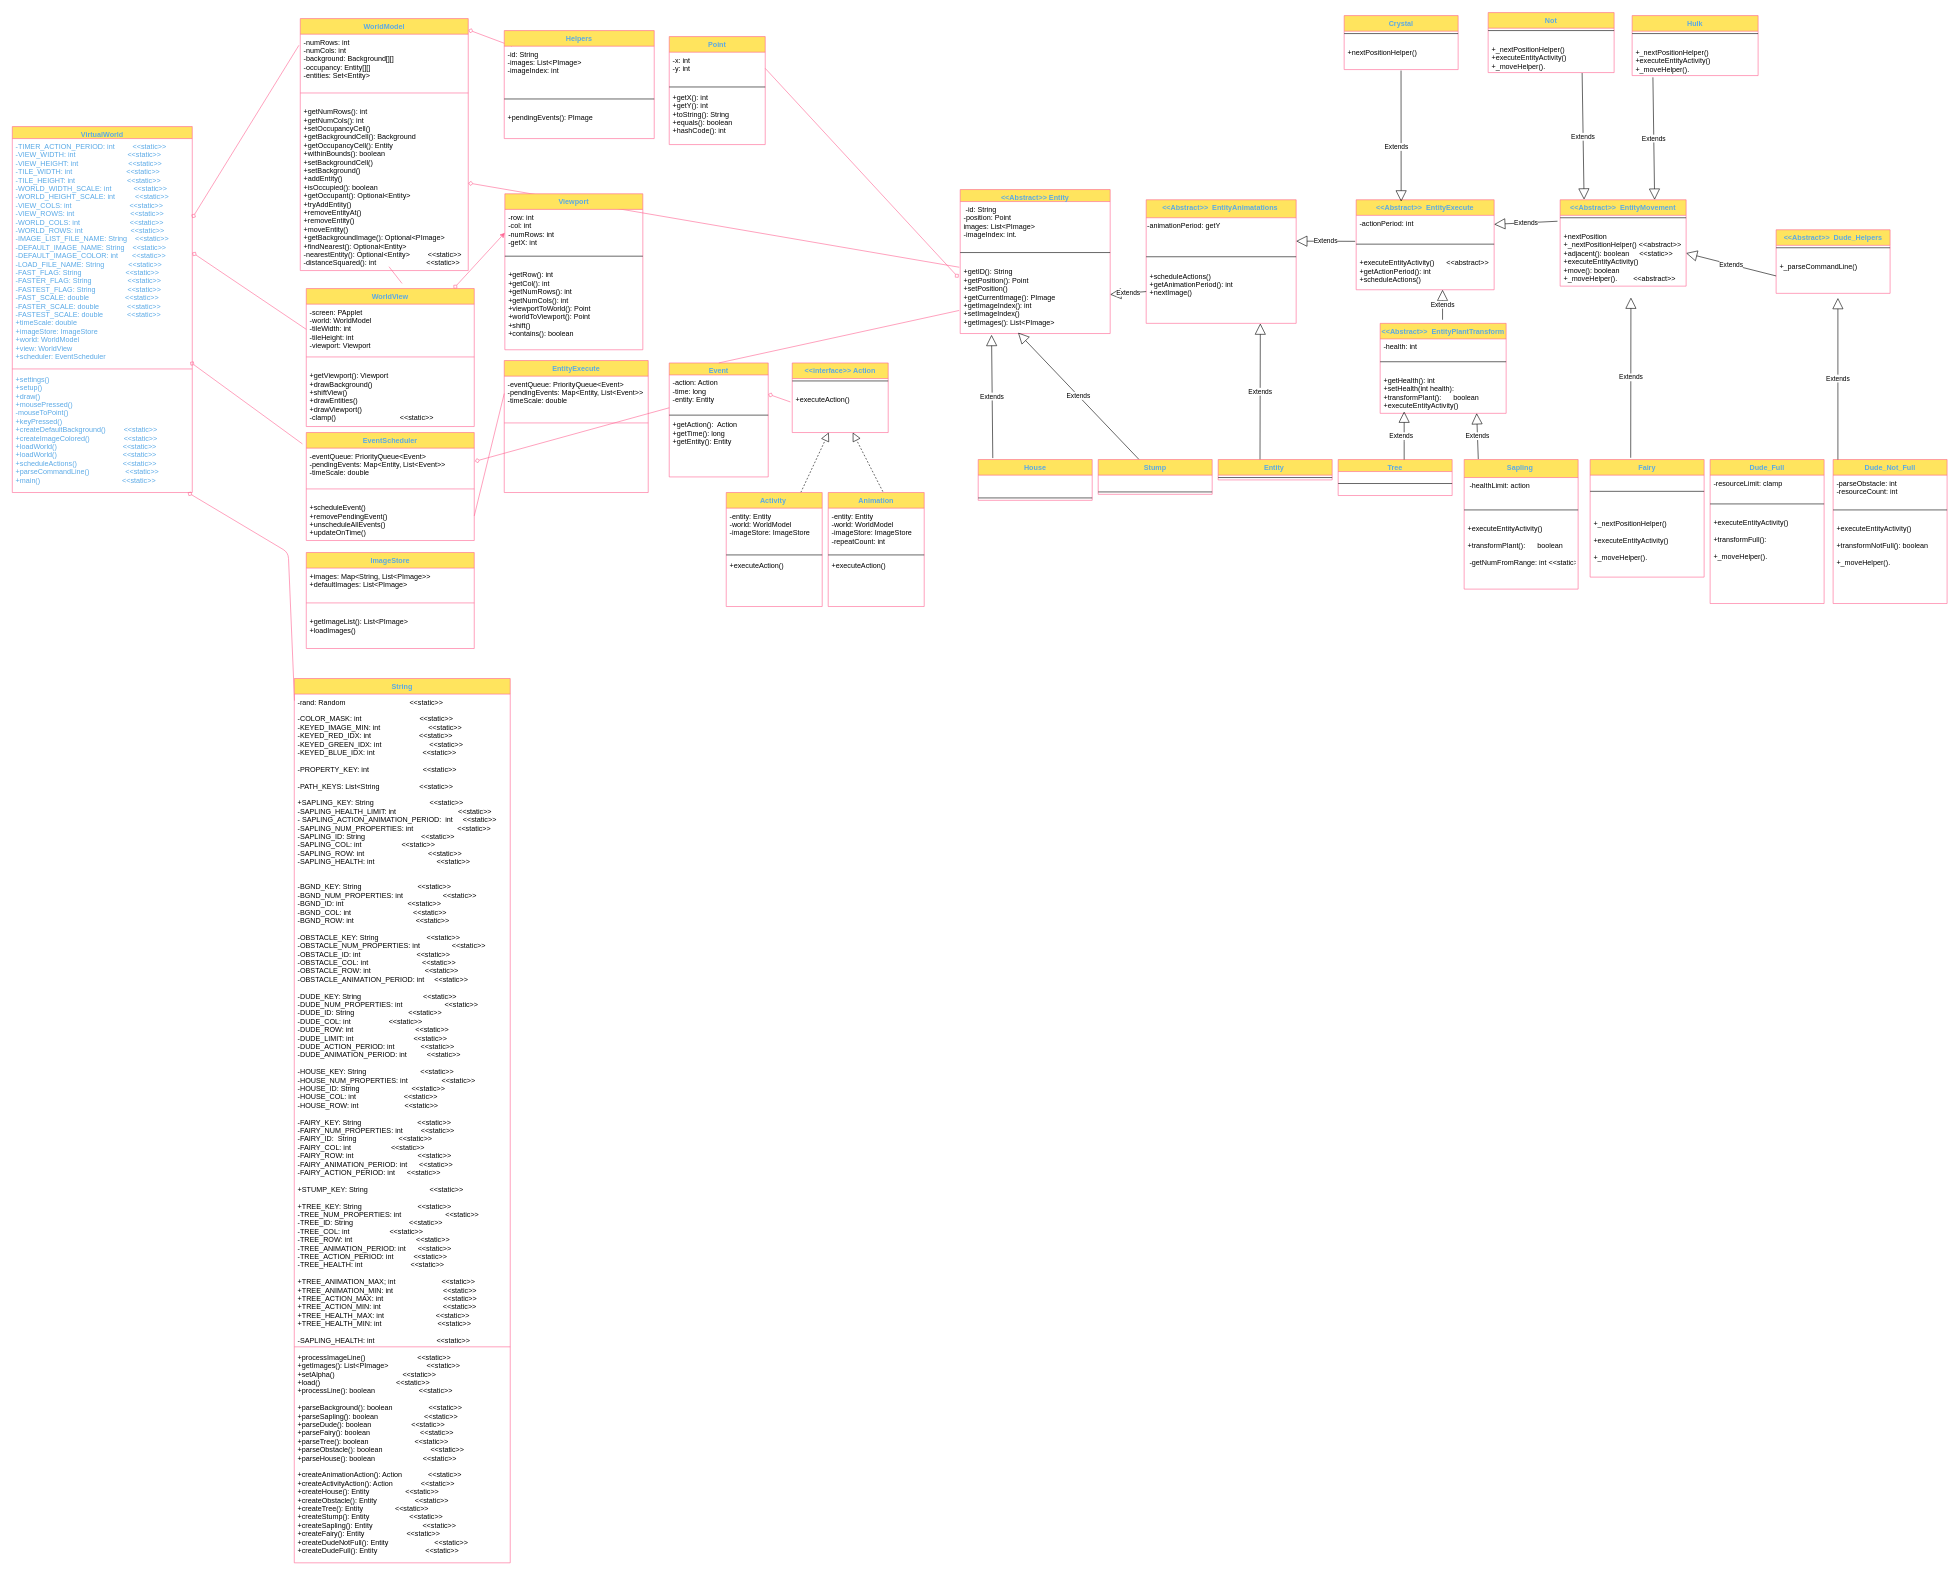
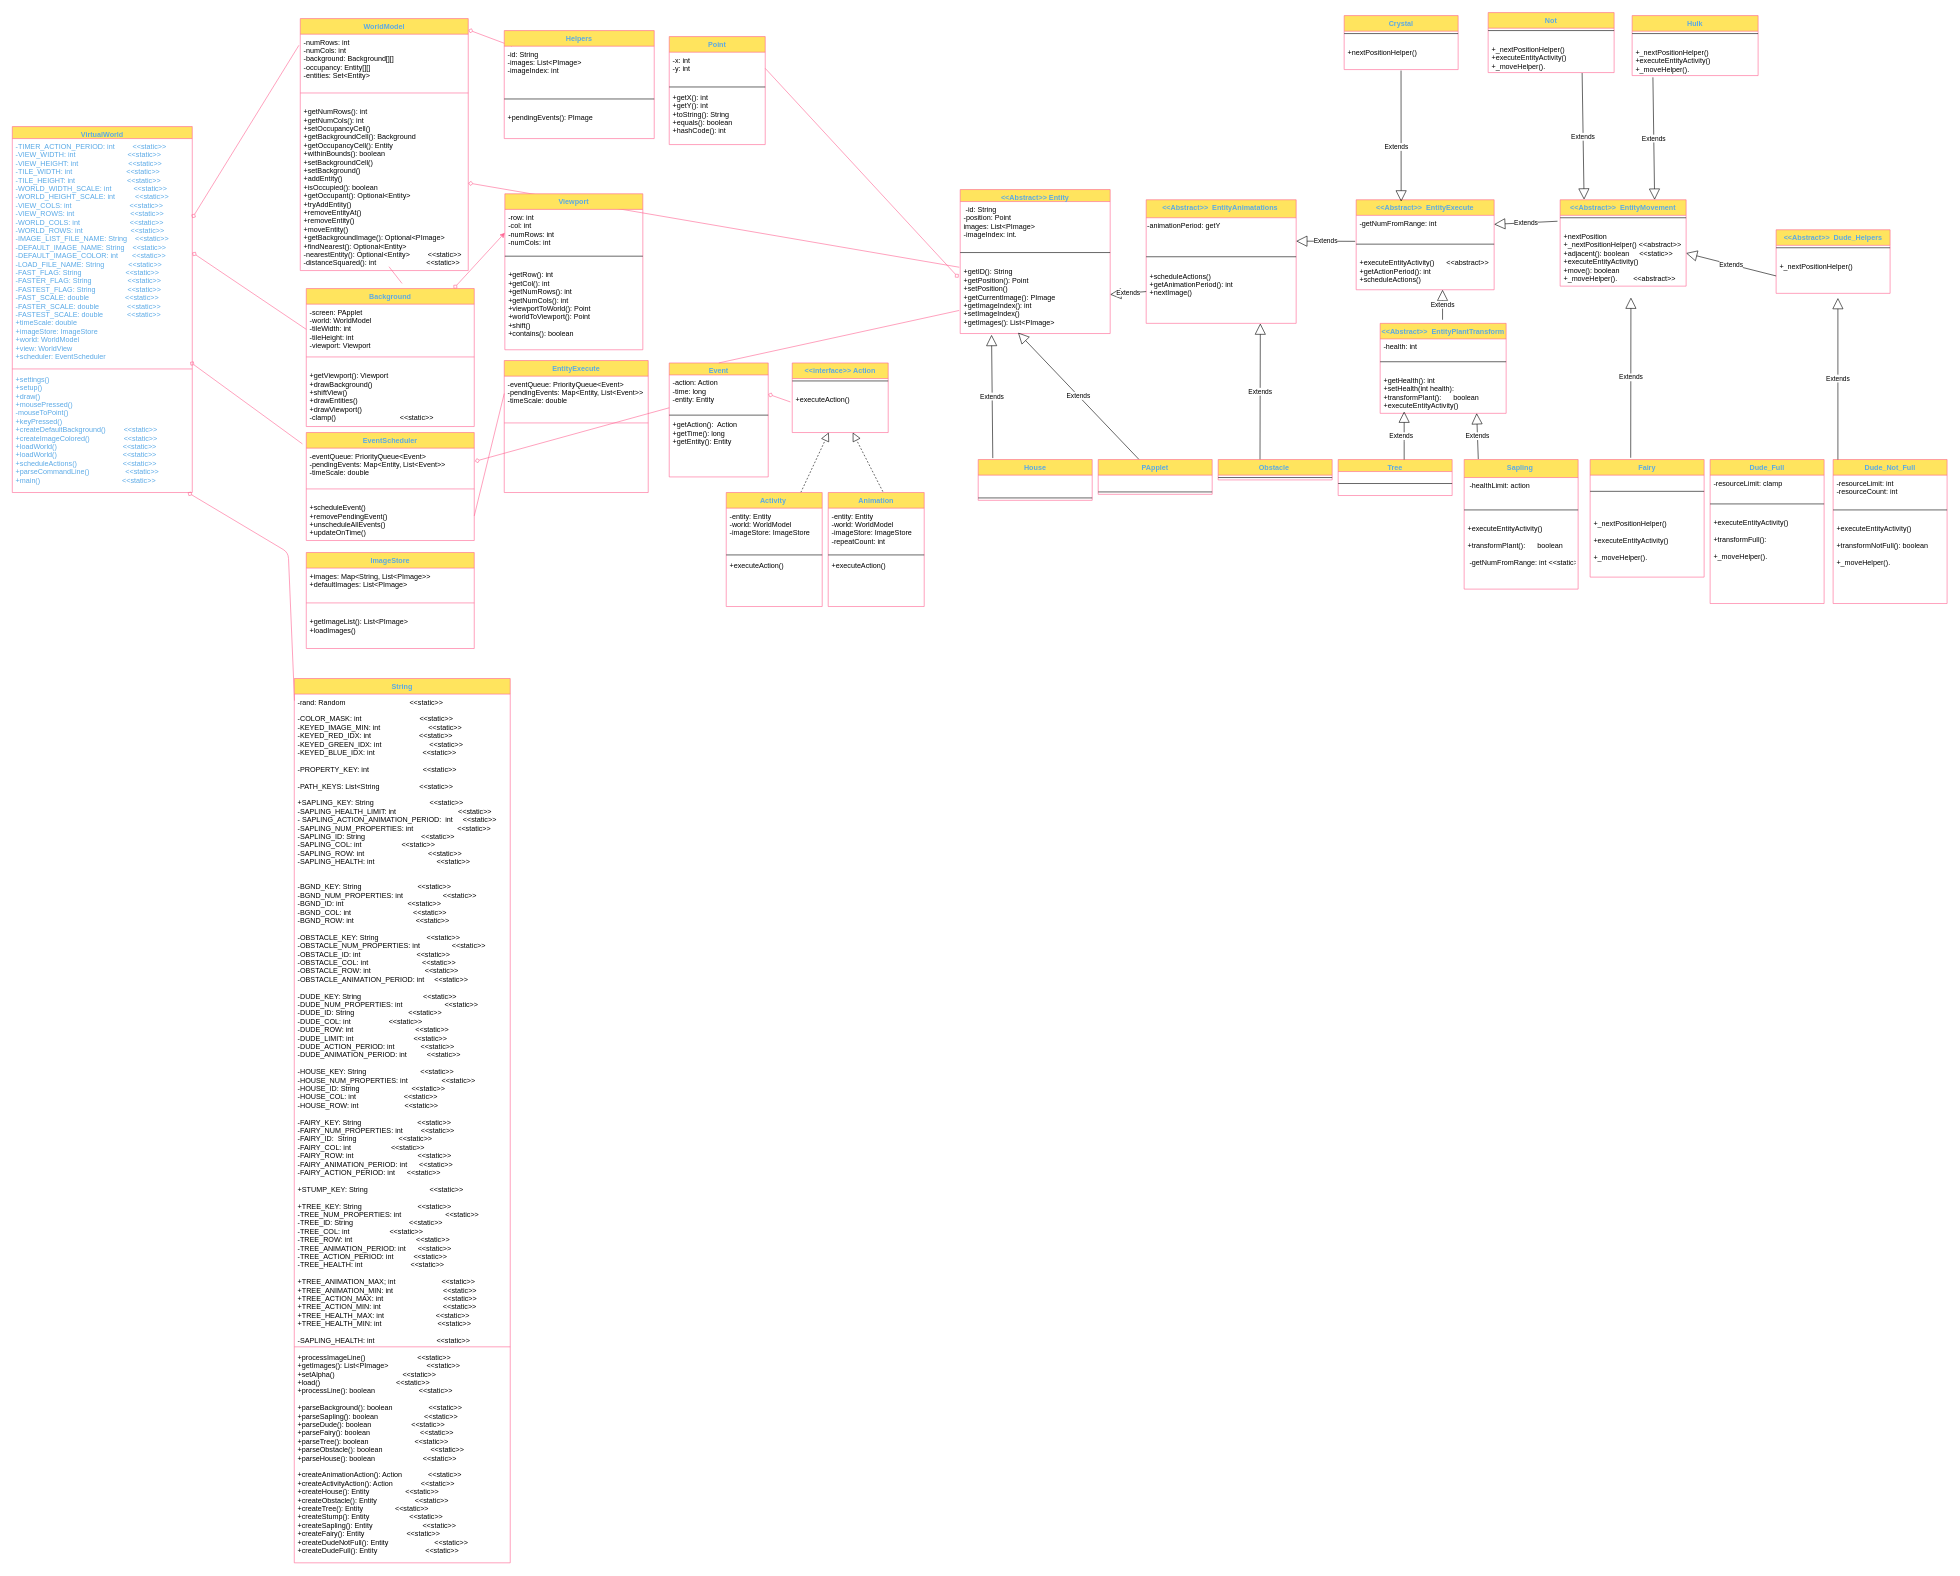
(524, 217) -> (524, 217)
(1391, 223) -> (1399, 223)
(1819, 266) -> (1821, 266)
(390, 296) -> (390, 296)
(1155, 467) -> (1155, 467)
(1275, 467) -> (1275, 467)
(1871, 483) -> (1870, 483)
